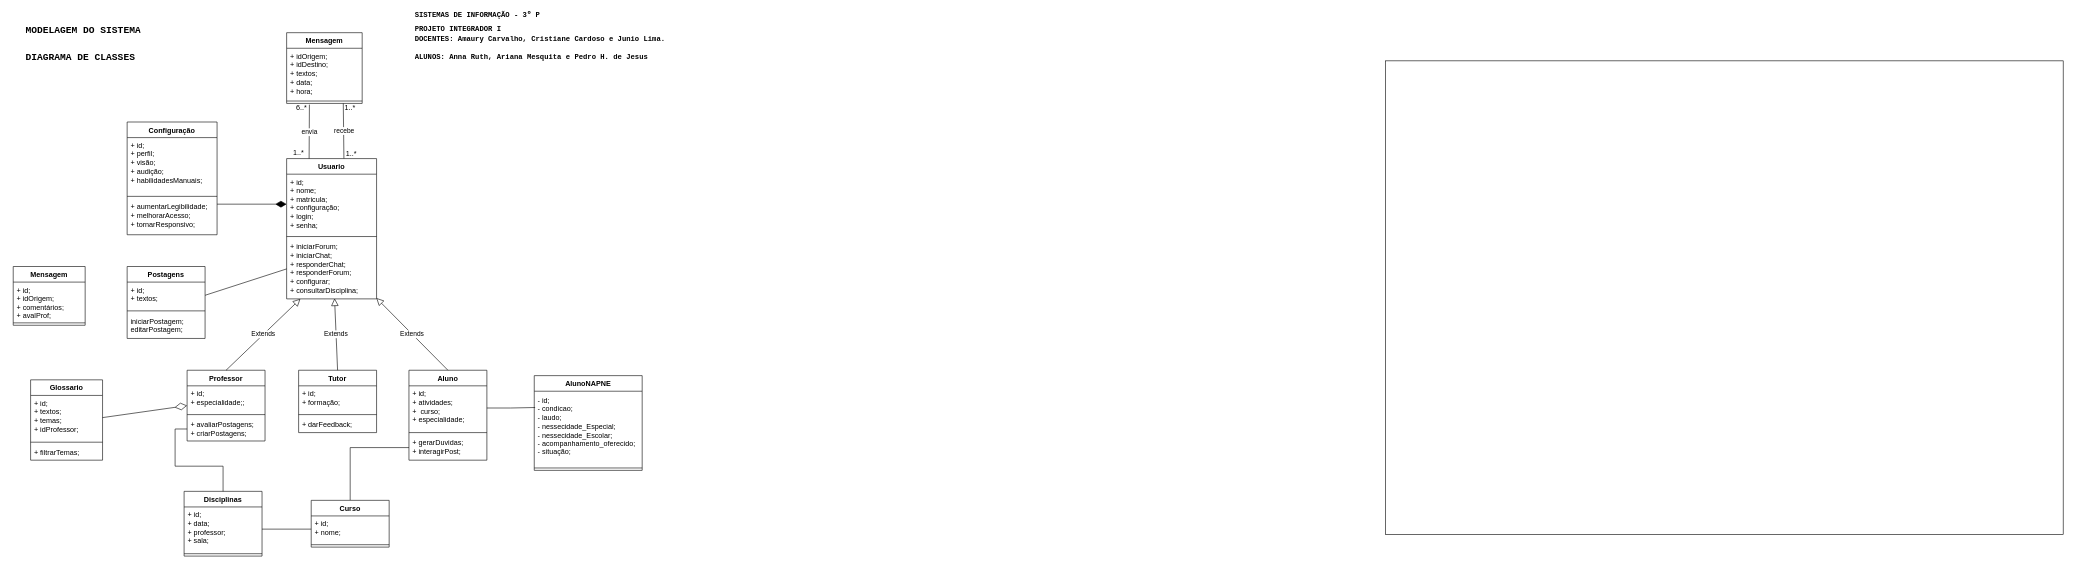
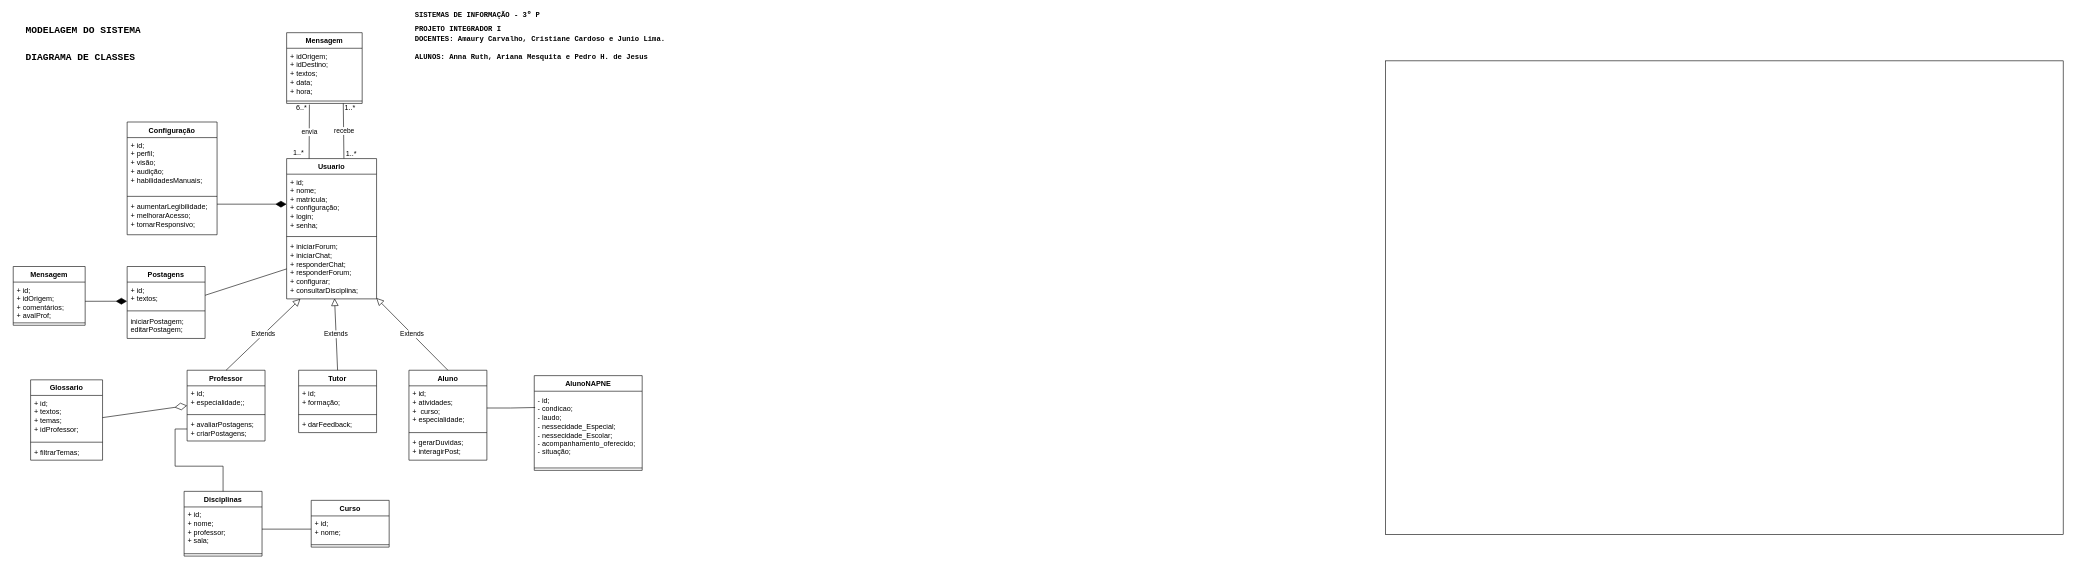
none -> (114, 301)
(352, 448) -> none
(209, 529) -> (209, 529)
